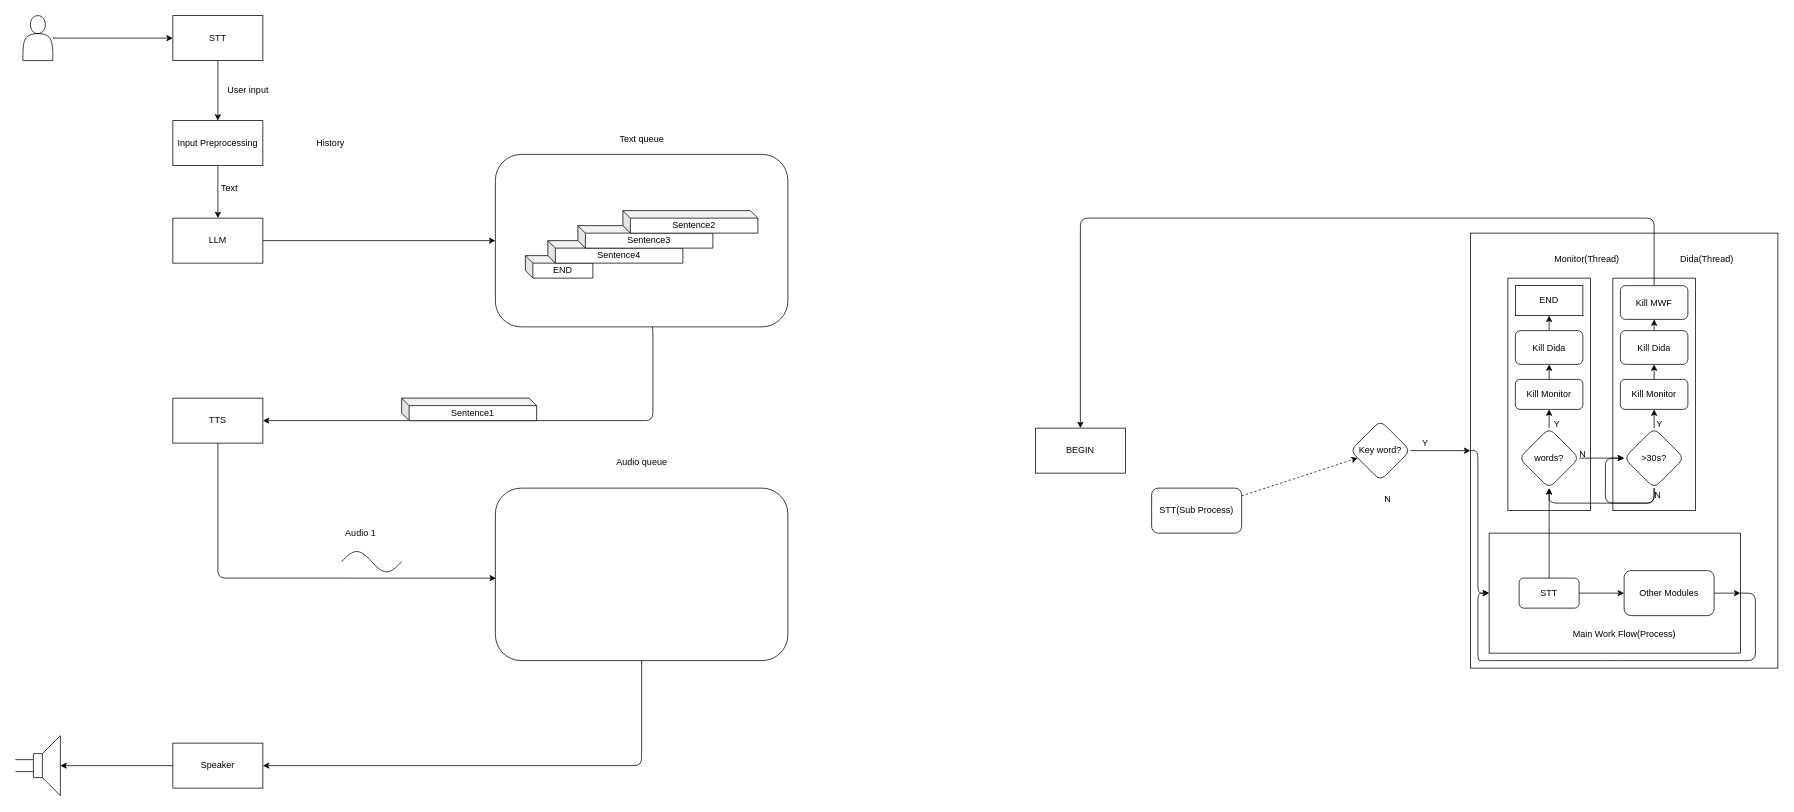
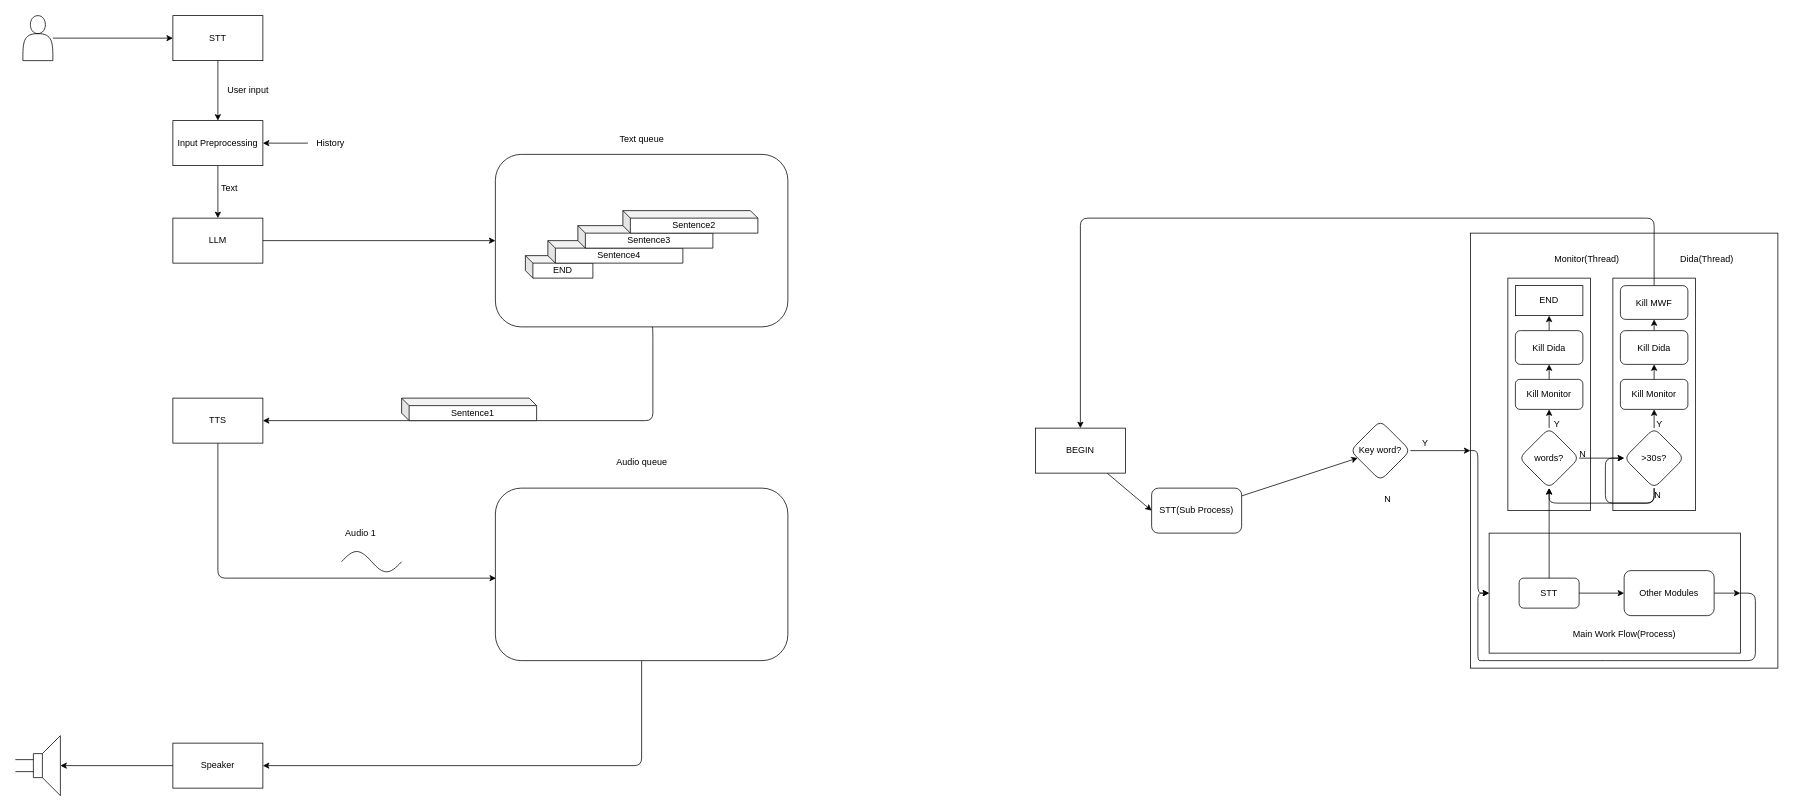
none -> (269, 143)
(1297, 478) -> (1297, 478)
none -> (1127, 490)
